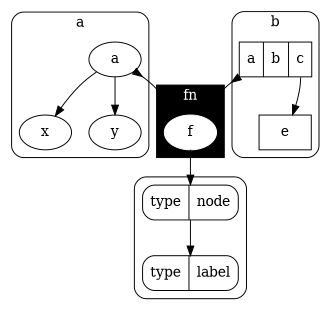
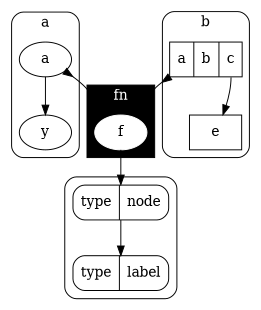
(45, 132) -> none
